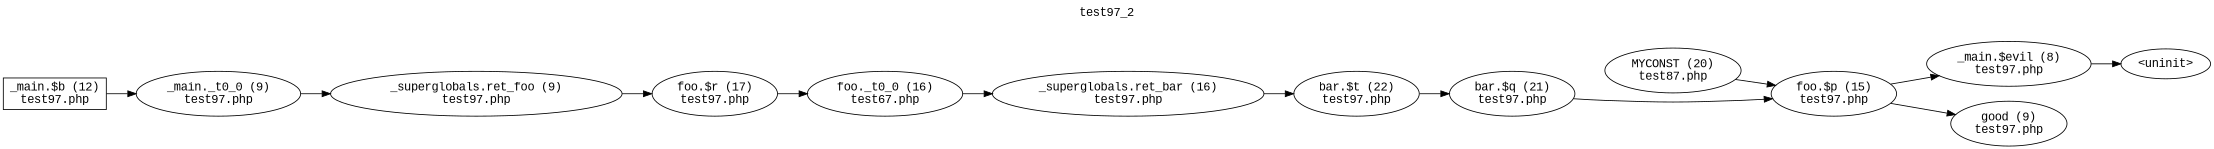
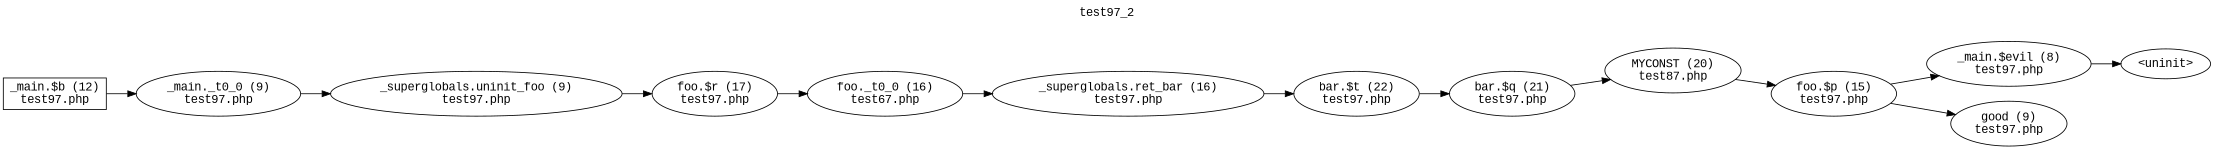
(476, 94) -> (476, 94)
(1669, 102) -> (1586, 83)
